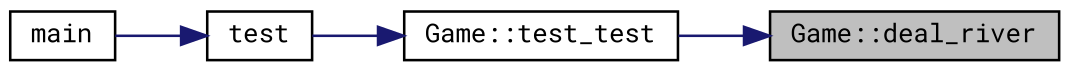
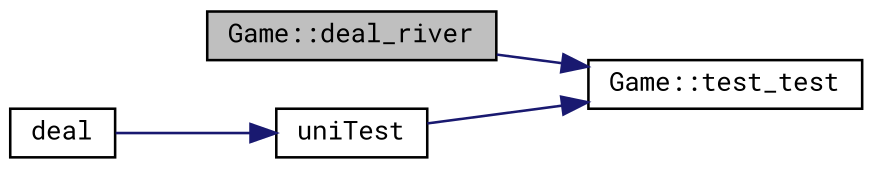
(63, 36) -> (63, 133)
(260, 36) -> (352, 133)
(711, 36) -> (529, 59)
